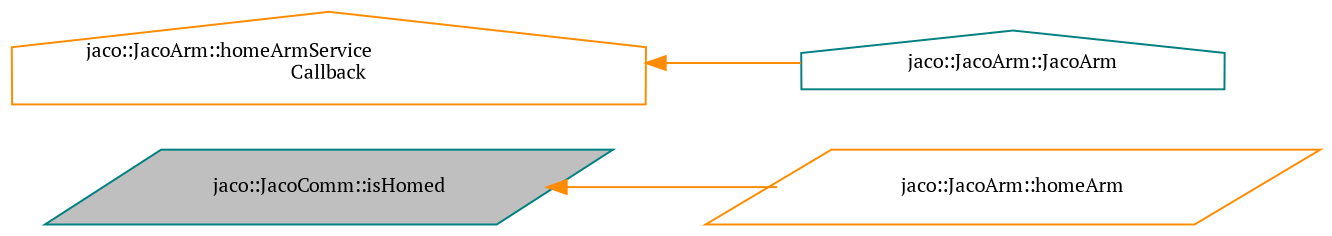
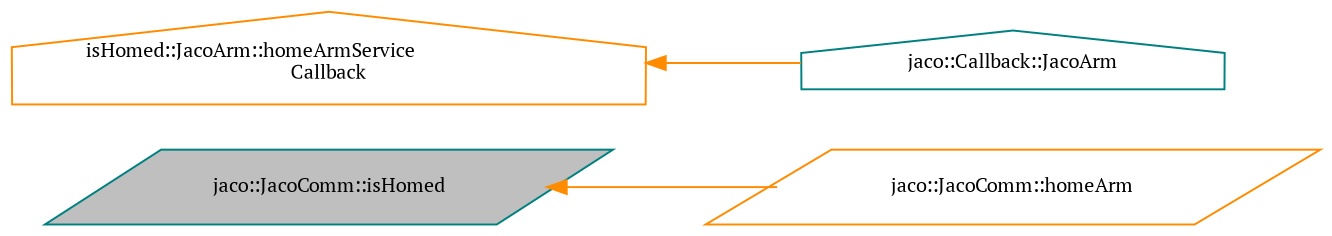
(329, 63) -> (329, 63)
(1013, 63) -> (1013, 63)
(1013, 187) -> (1013, 187)
